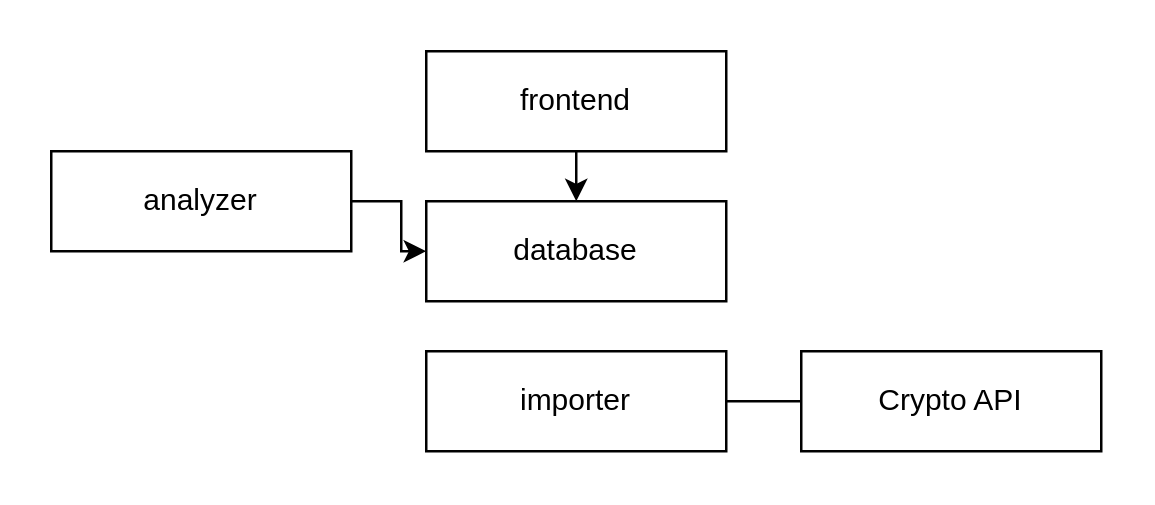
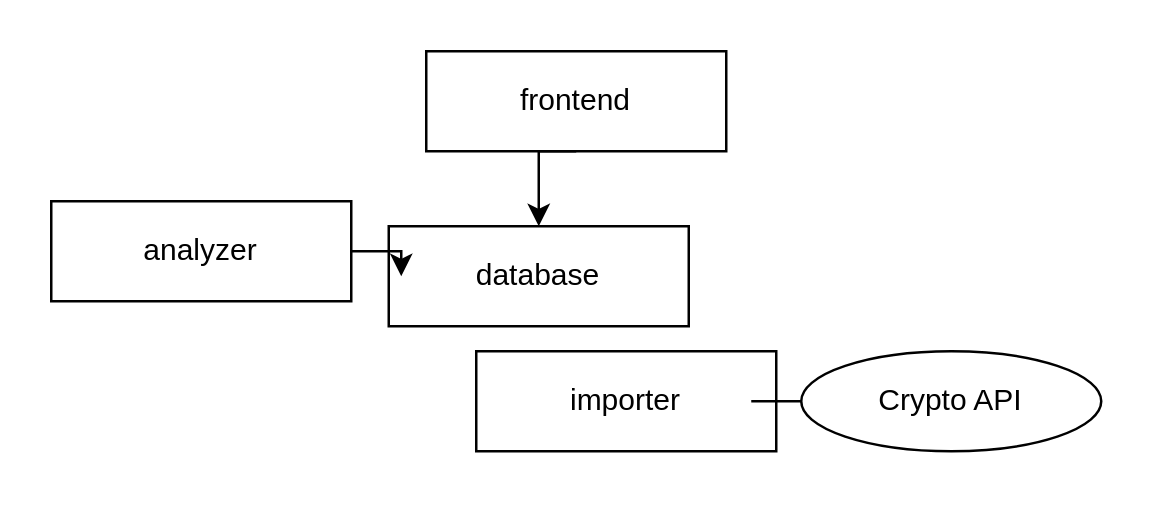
(201, 201) -> (201, 251)
(576, 251) -> (539, 276)
(576, 401) -> (626, 401)
(951, 401) -> (951, 401)
